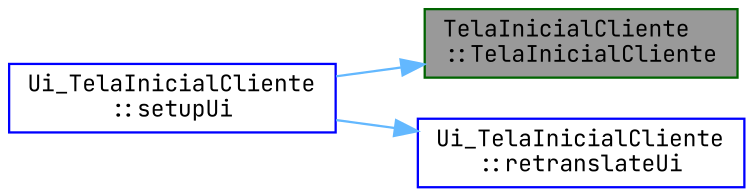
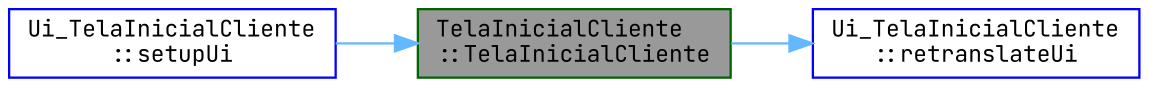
(365, 124) -> (760, 43)
